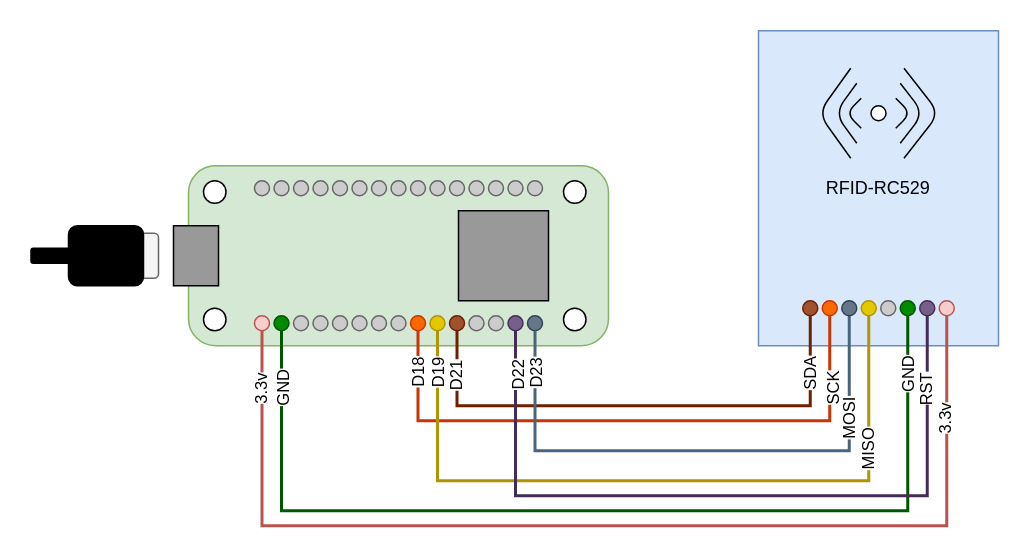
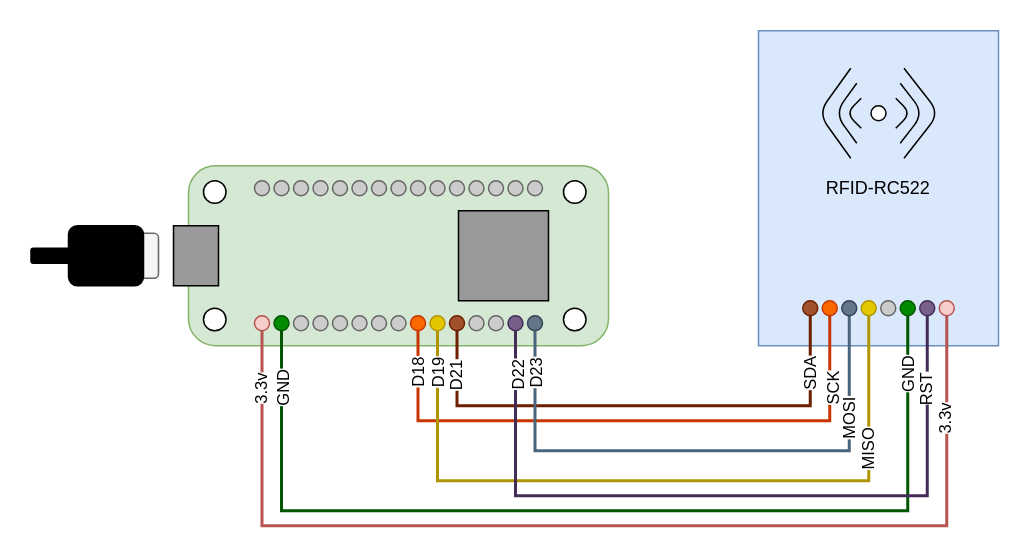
(878, 188) -> (878, 188)
